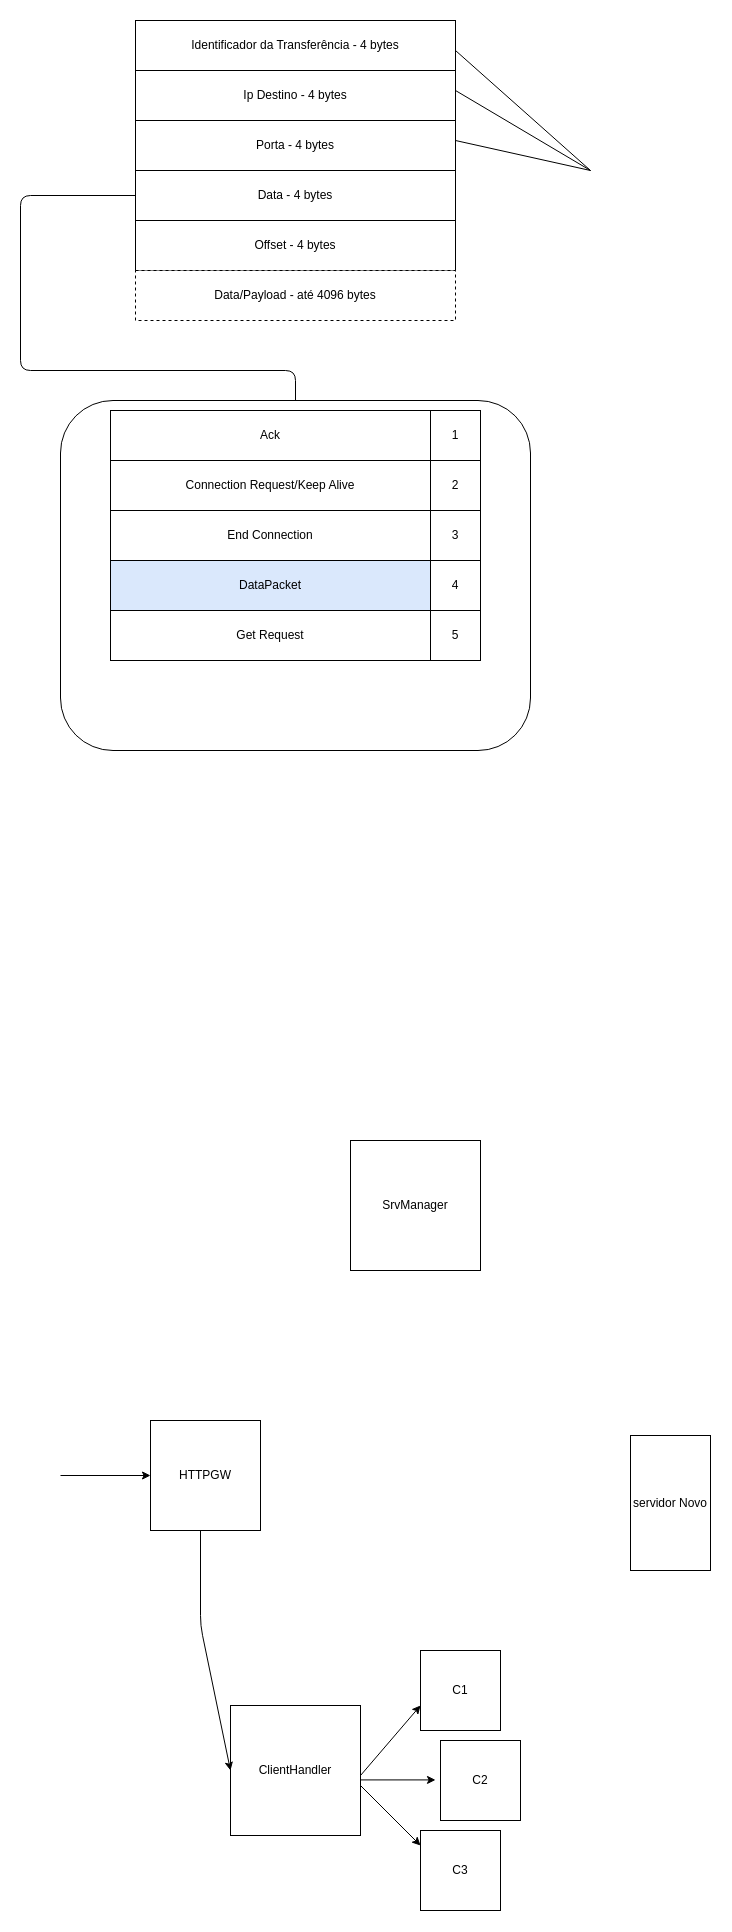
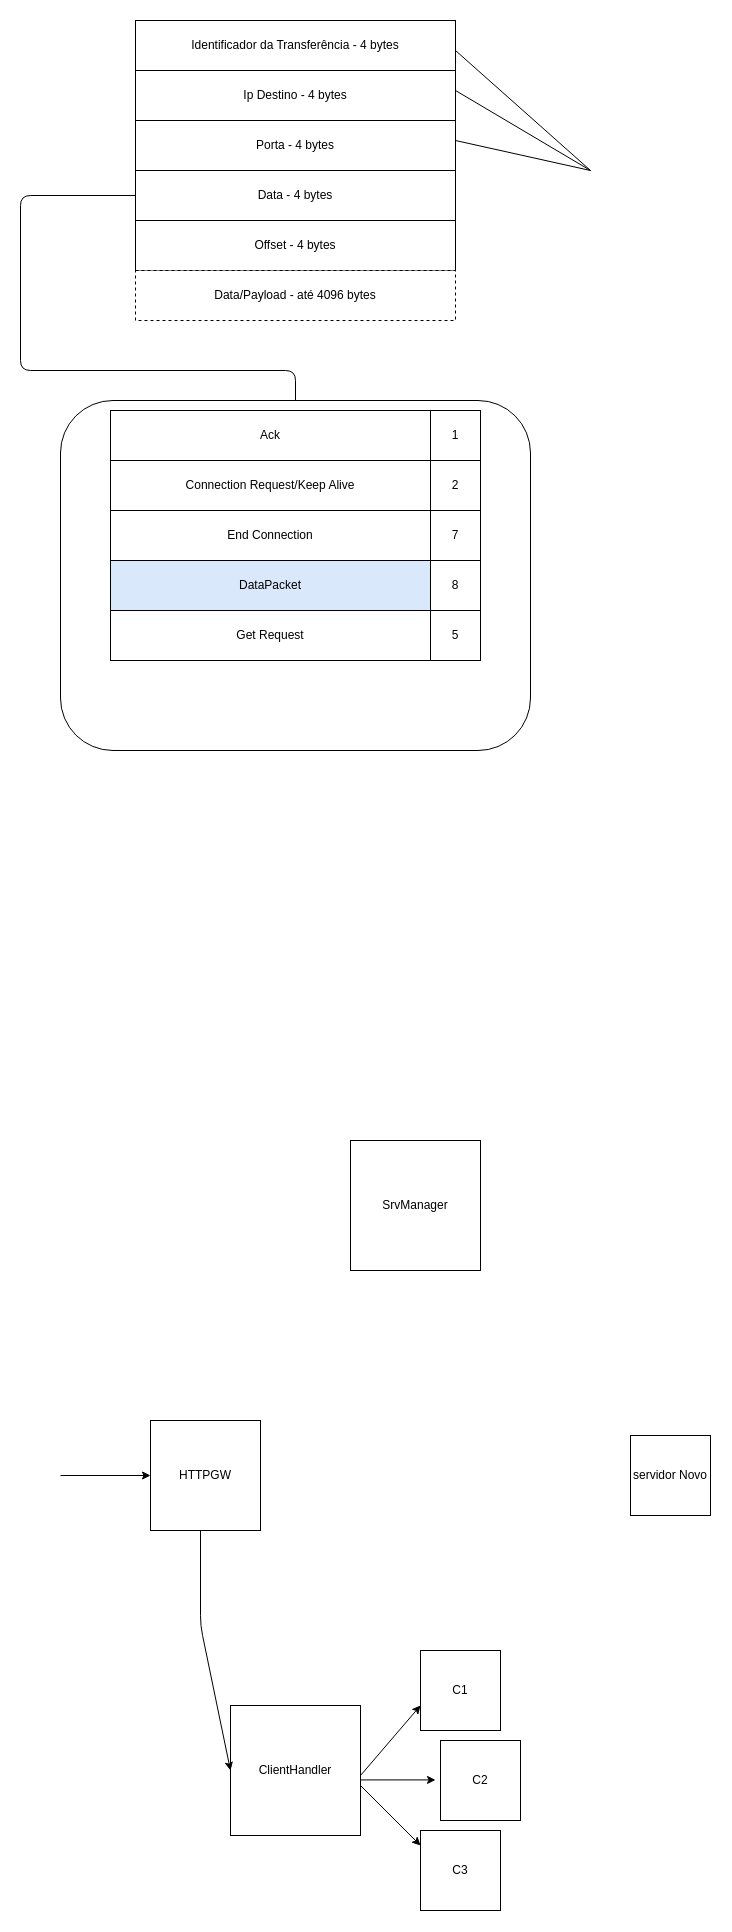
(456, 536) -> (456, 536)
(456, 586) -> (456, 586)
(671, 1503) -> (671, 1476)
